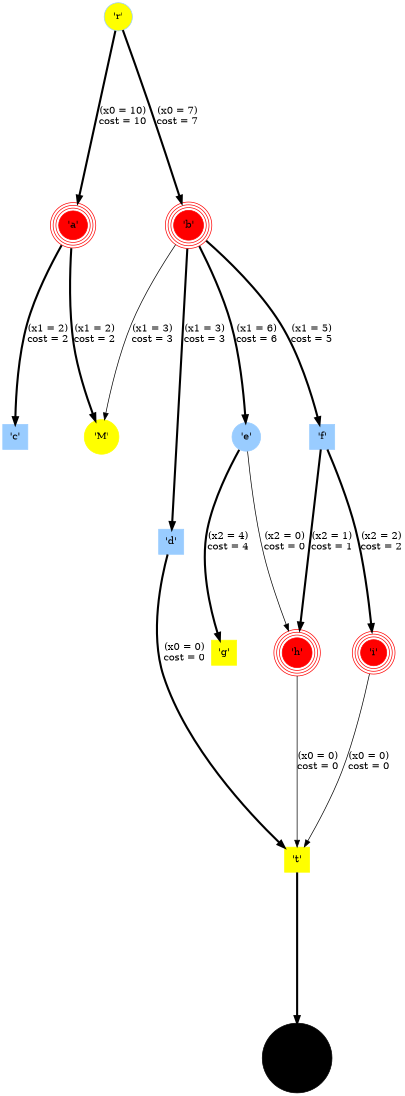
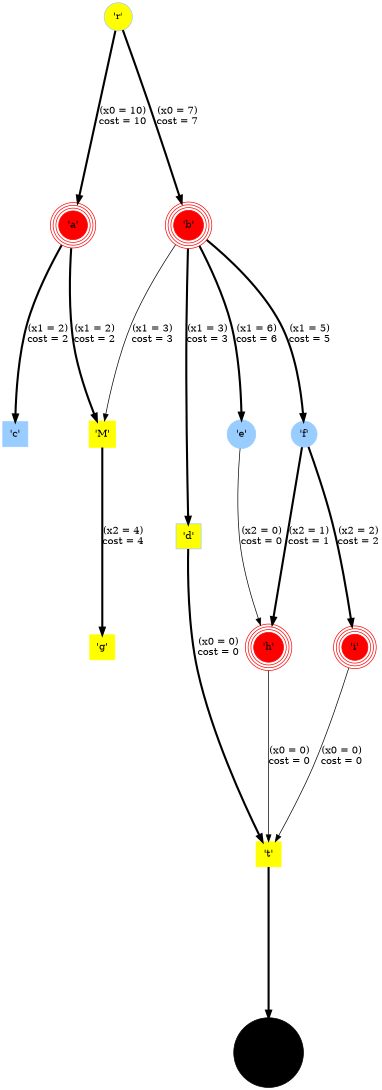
(102, 437) -> (102, 434)
(322, 437) -> (304, 434)
(206, 539) -> (102, 538)
(171, 542) -> (189, 536)
